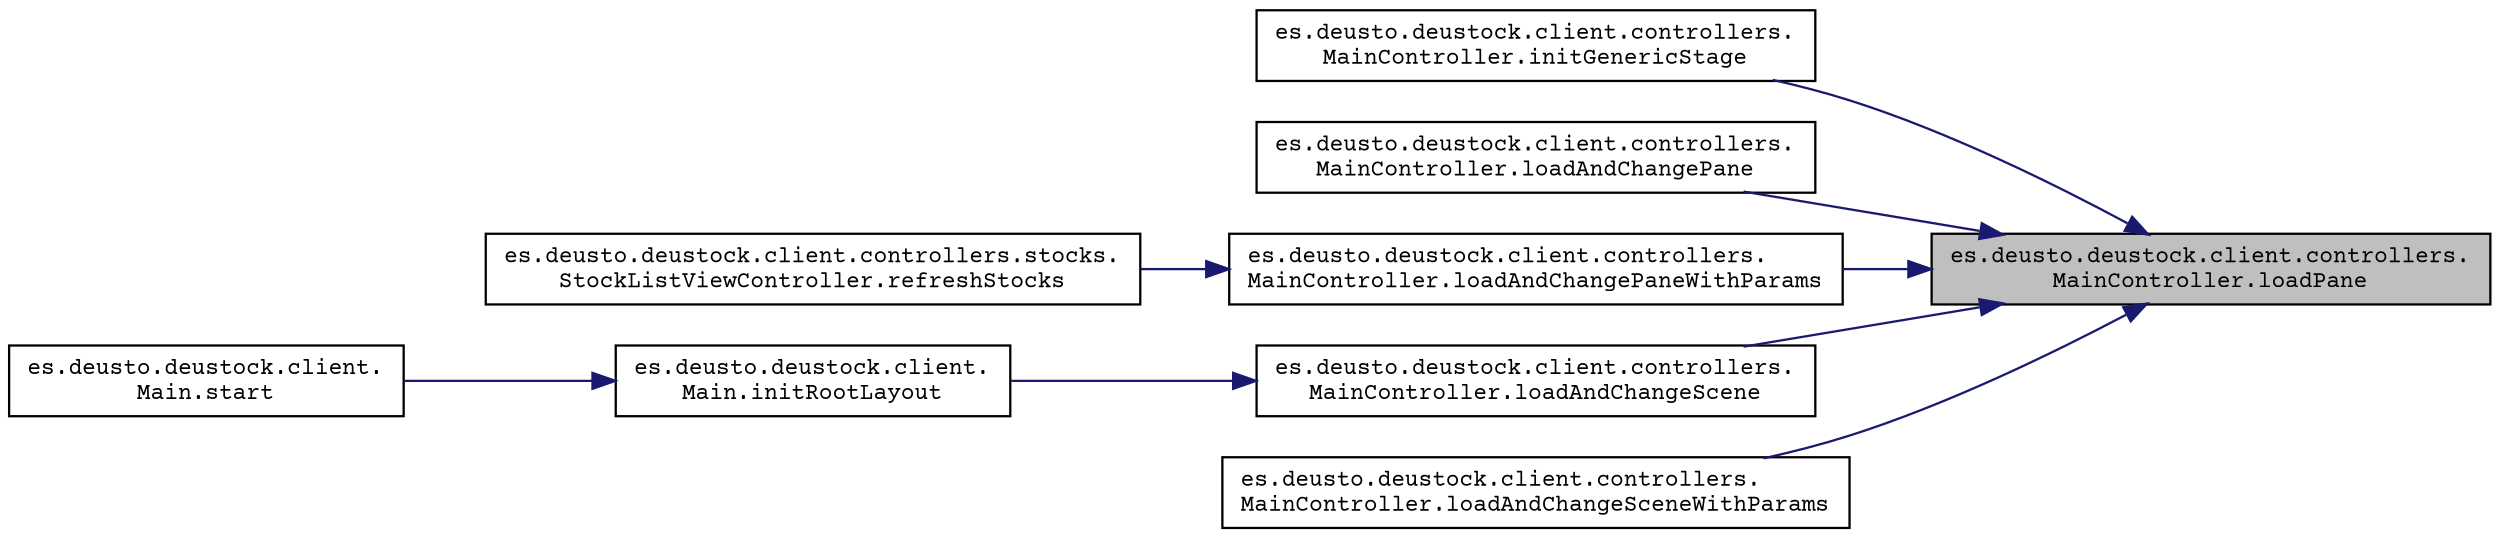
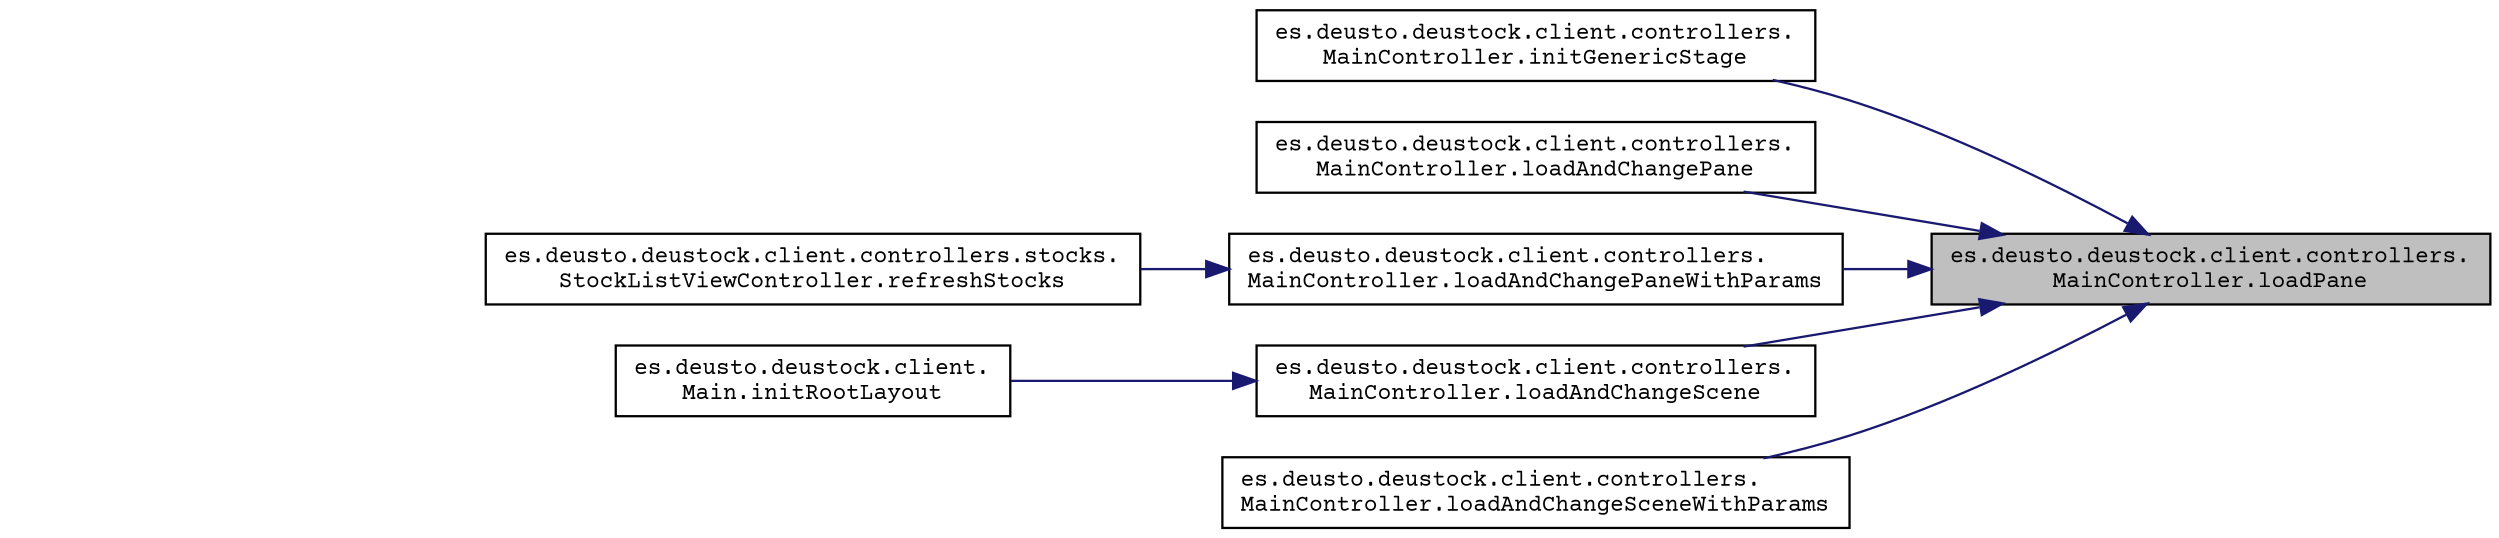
(206, 381) -> none
